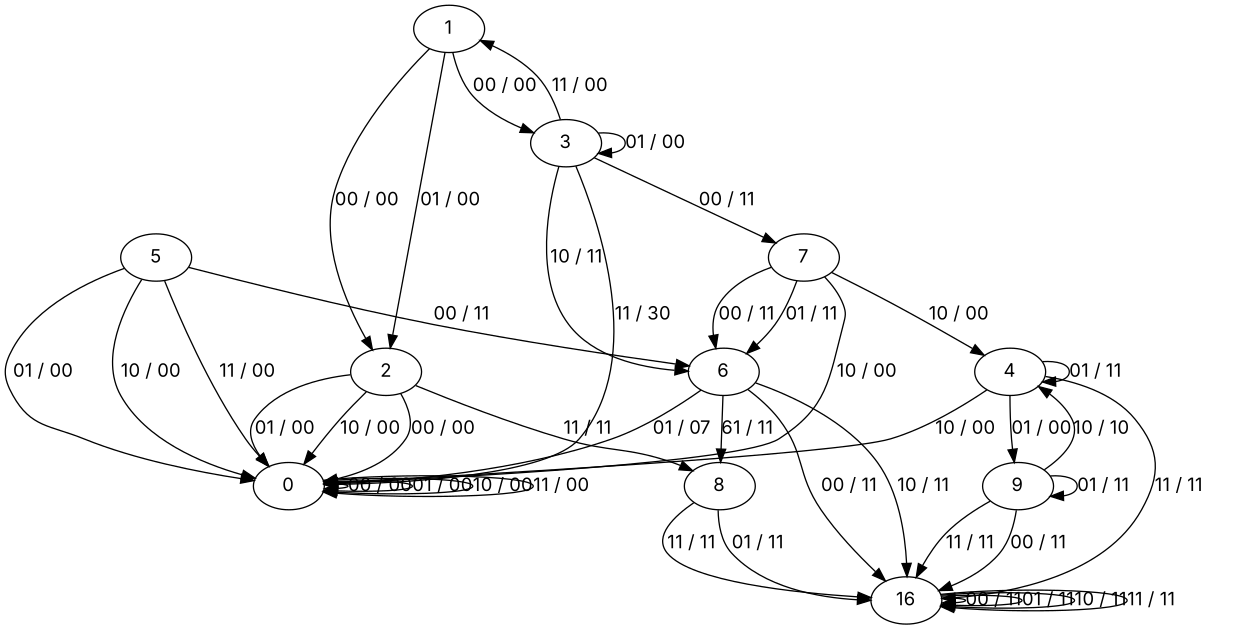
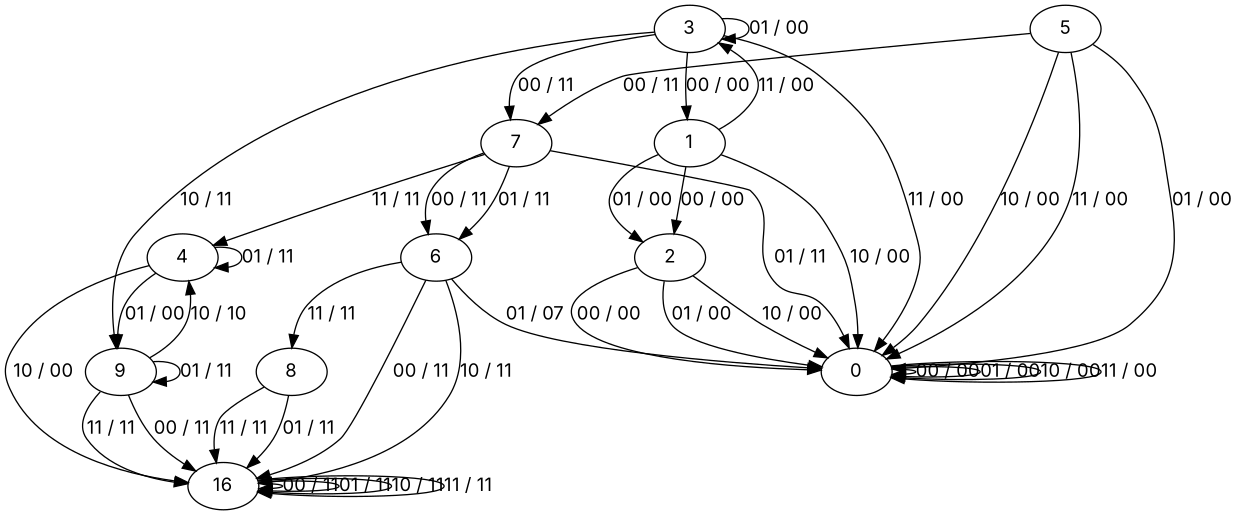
(505, 86) -> (786, 86)
(580, 86) -> (718, 86)
(557, 305) -> (326, 106)
(643, 315) -> (936, 200)
(959, 315) -> (396, 200)
(431, 324) -> (809, 55)
(867, 372) -> (800, 258)
(747, 429) -> (332, 315)
(546, 433) -> none
(768, 454) -> (823, 219)
(1179, 486) -> (43, 372)
